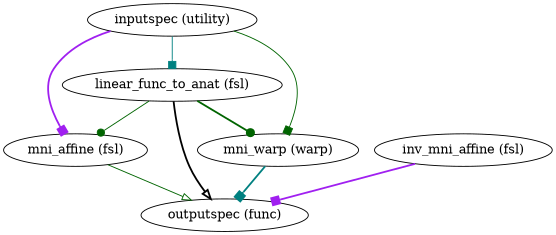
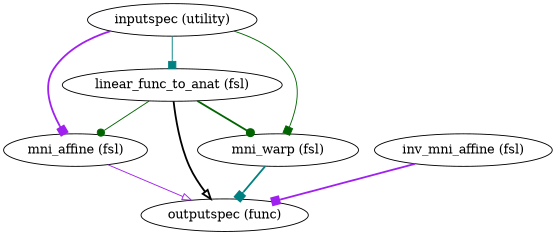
(278, 150) -> (278, 150)
(145, 181) -> (145, 181)
